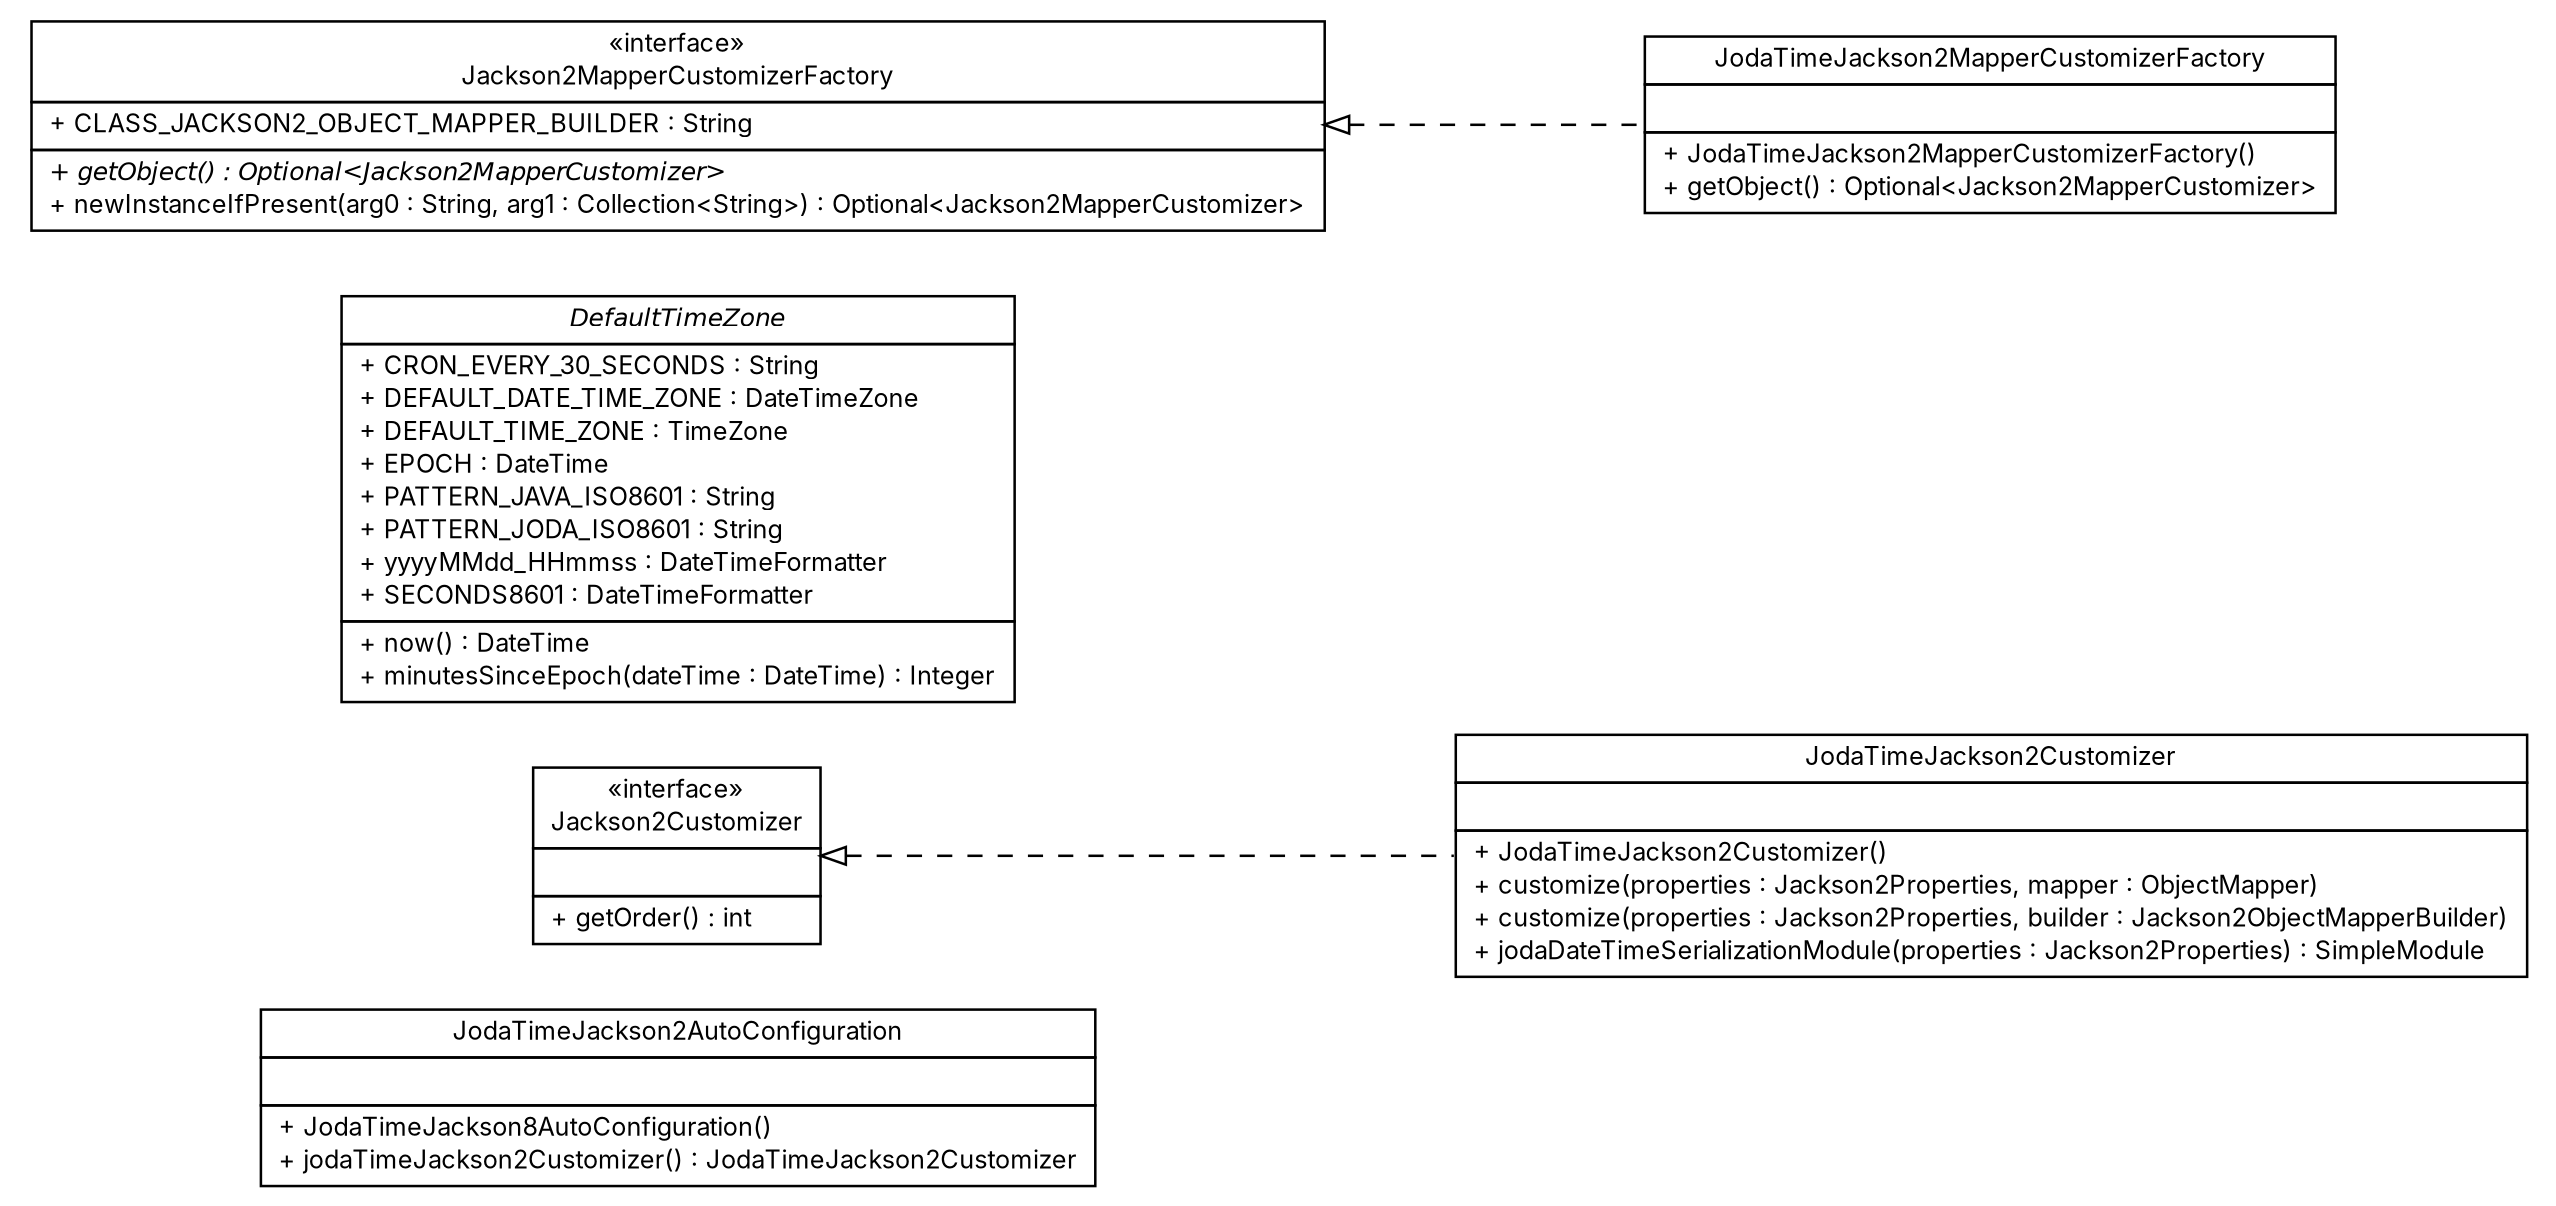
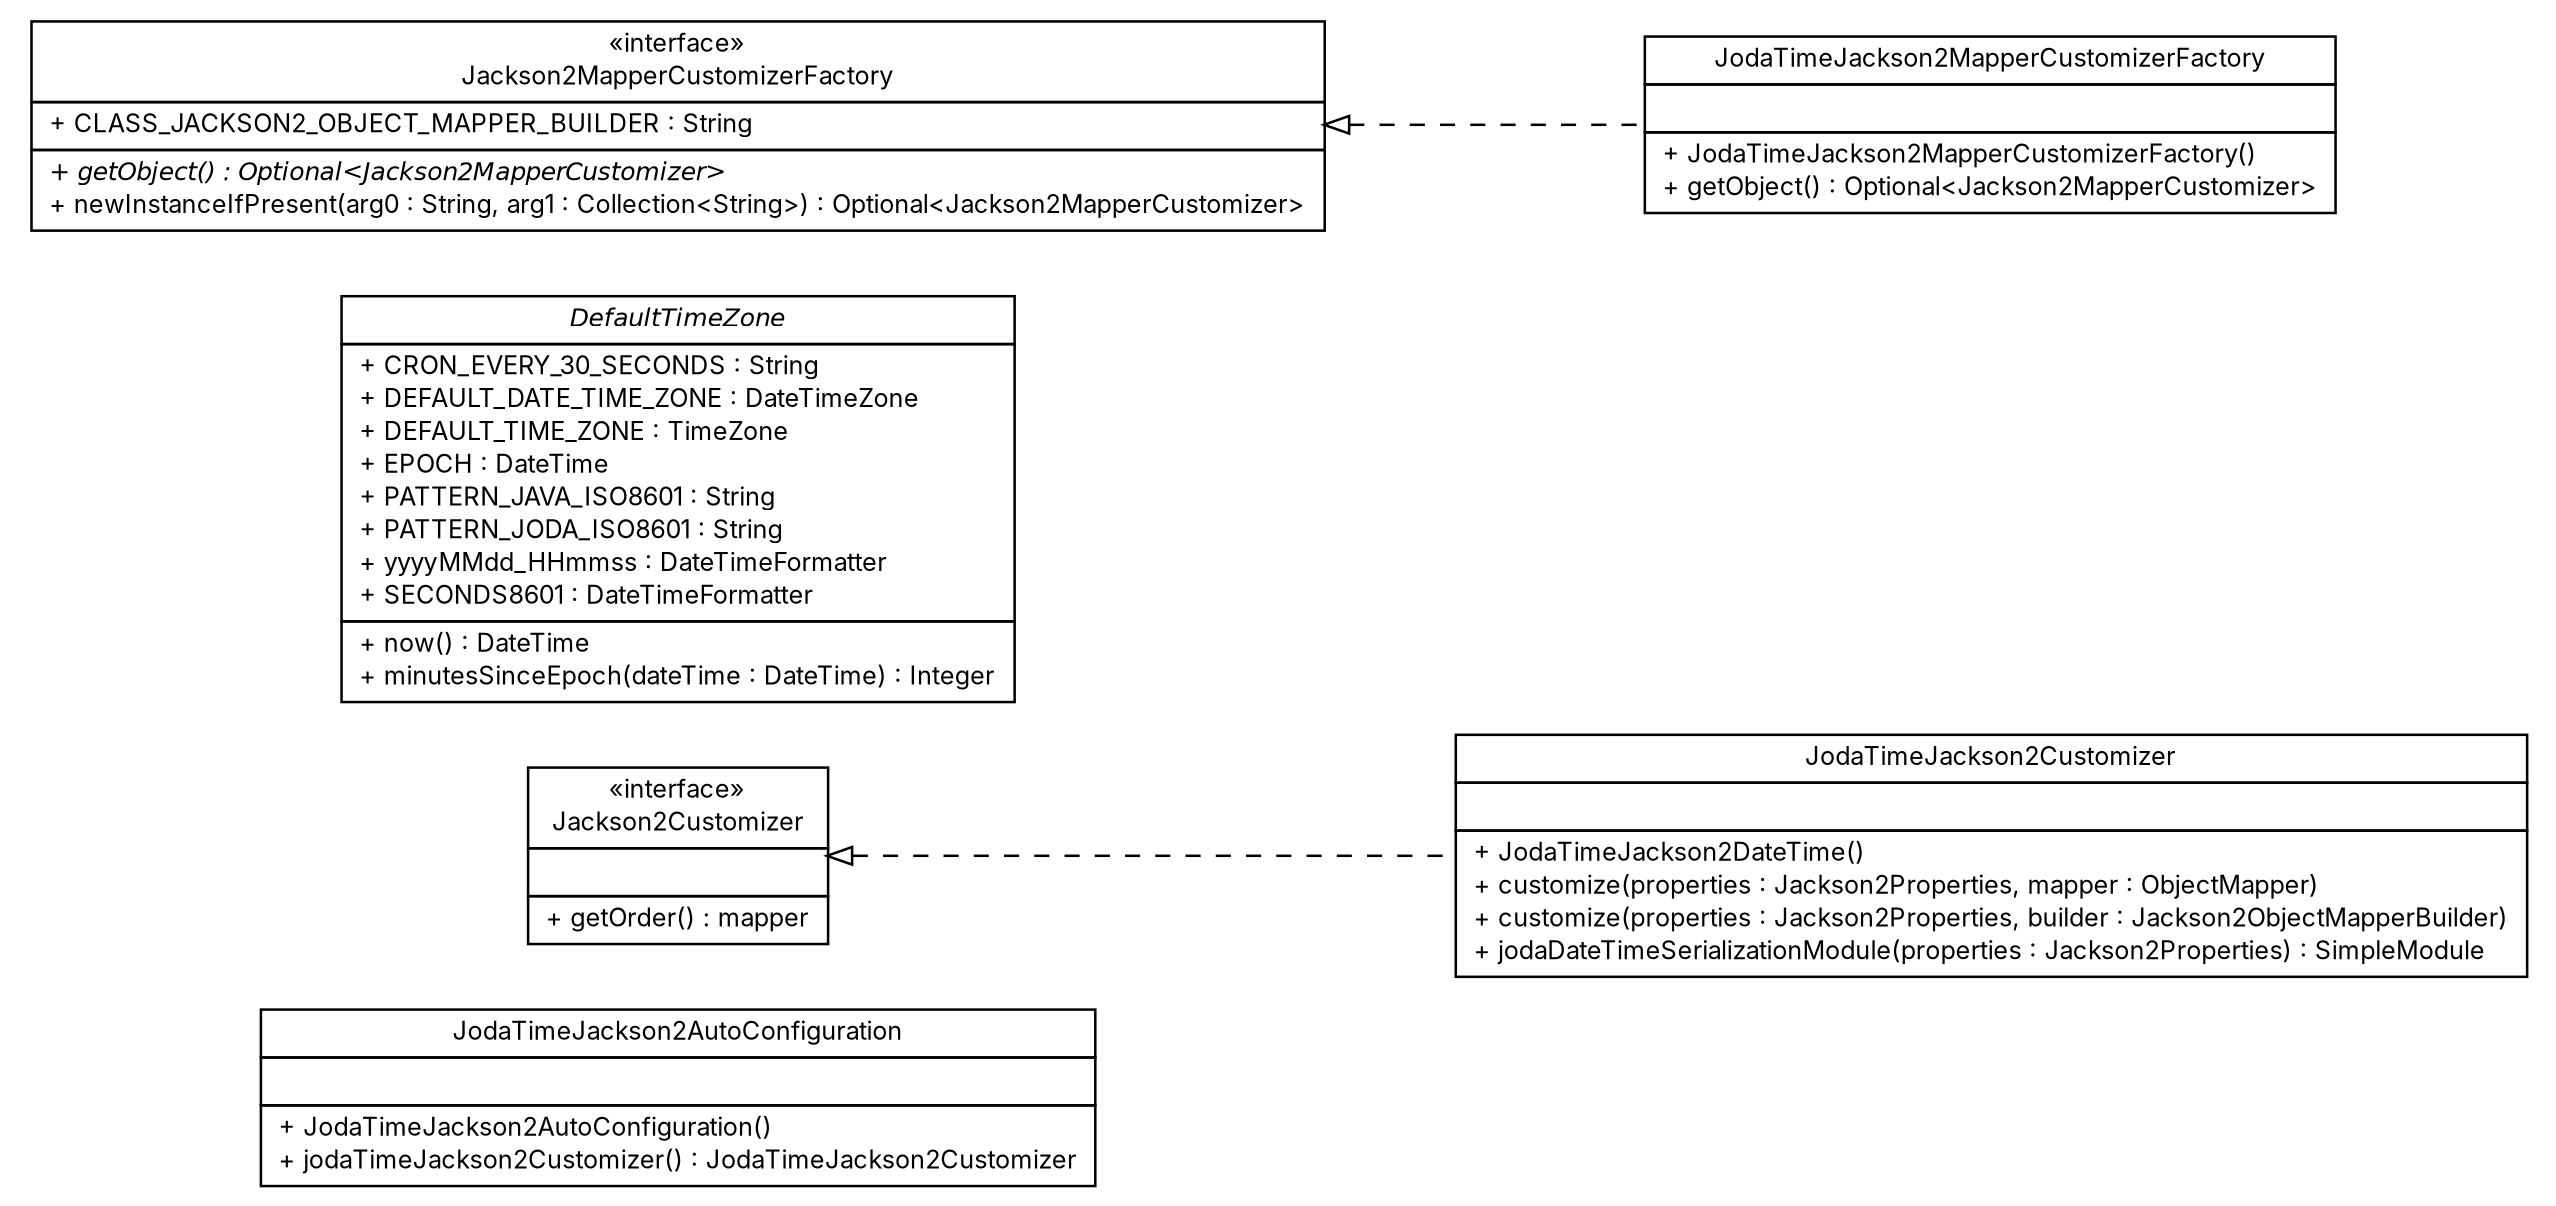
(1681, 853) -> (1670, 853)
(652, 919) -> (678, 919)
(526, 1128) -> (526, 1128)
